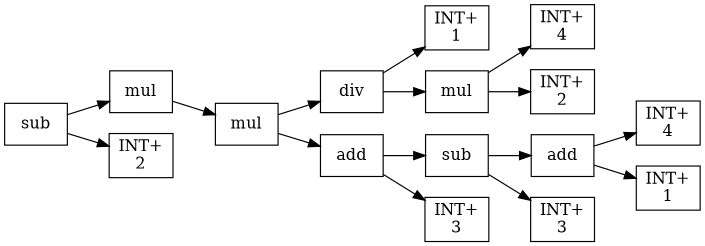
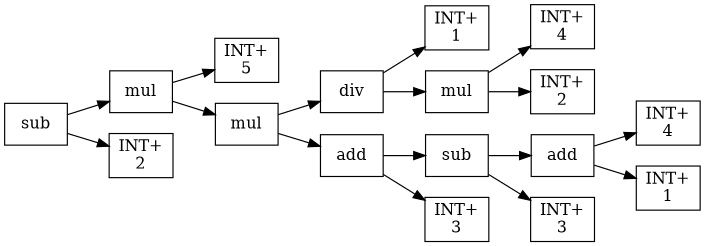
none -> (247, 60)
